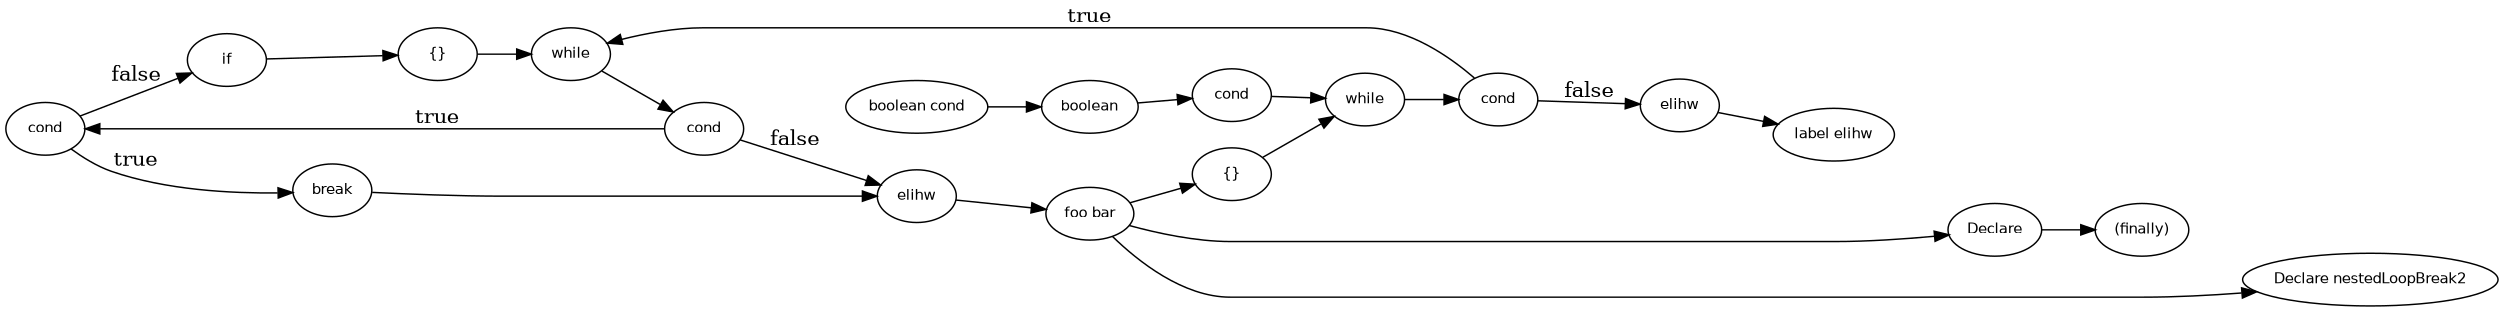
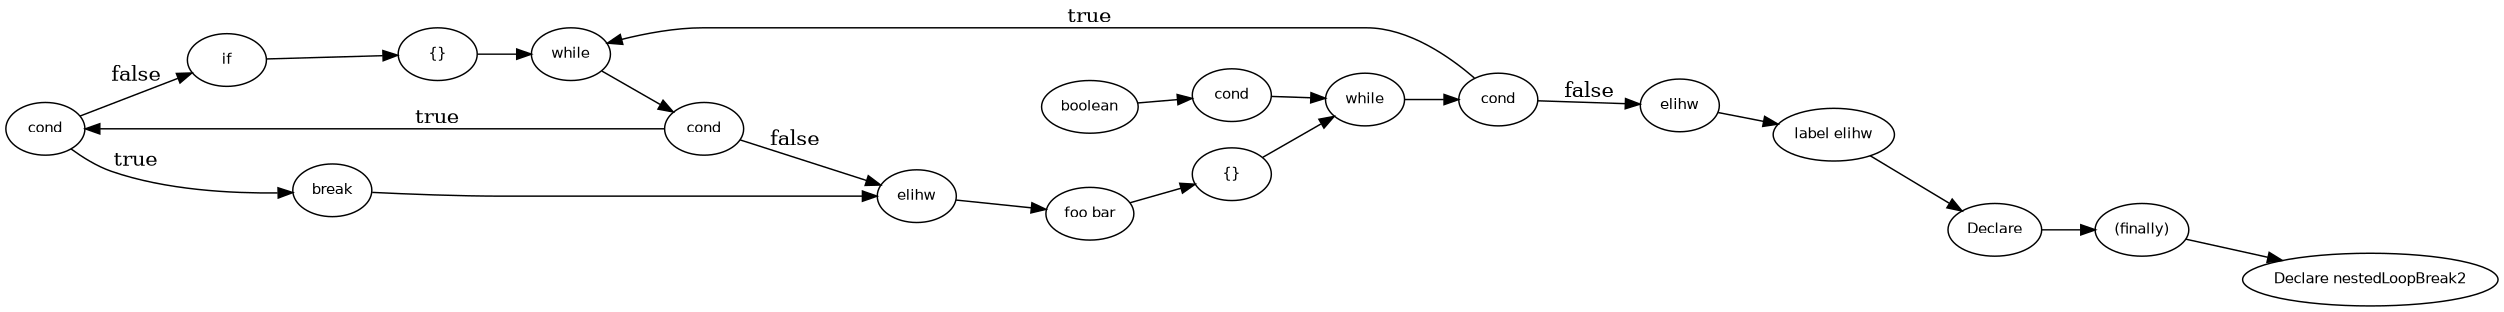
(917, 107) -> none
(1531, 242) -> (1910, 179)
(1668, 297) -> (2227, 248)
